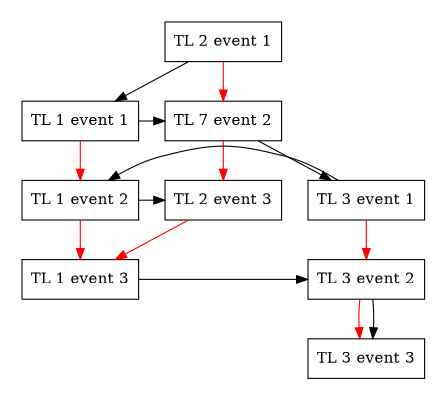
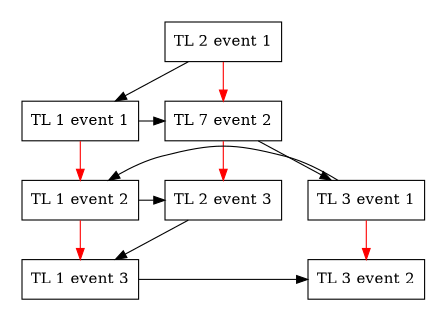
(157, 237) -> (157, 237)
(366, 359) -> none
